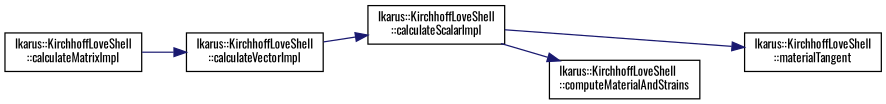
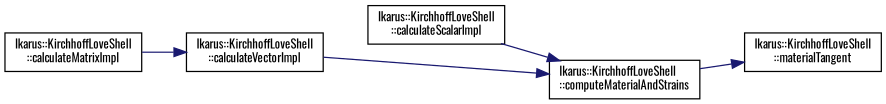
(618, 38) -> (716, 66)
(340, 39) -> (430, 65)
